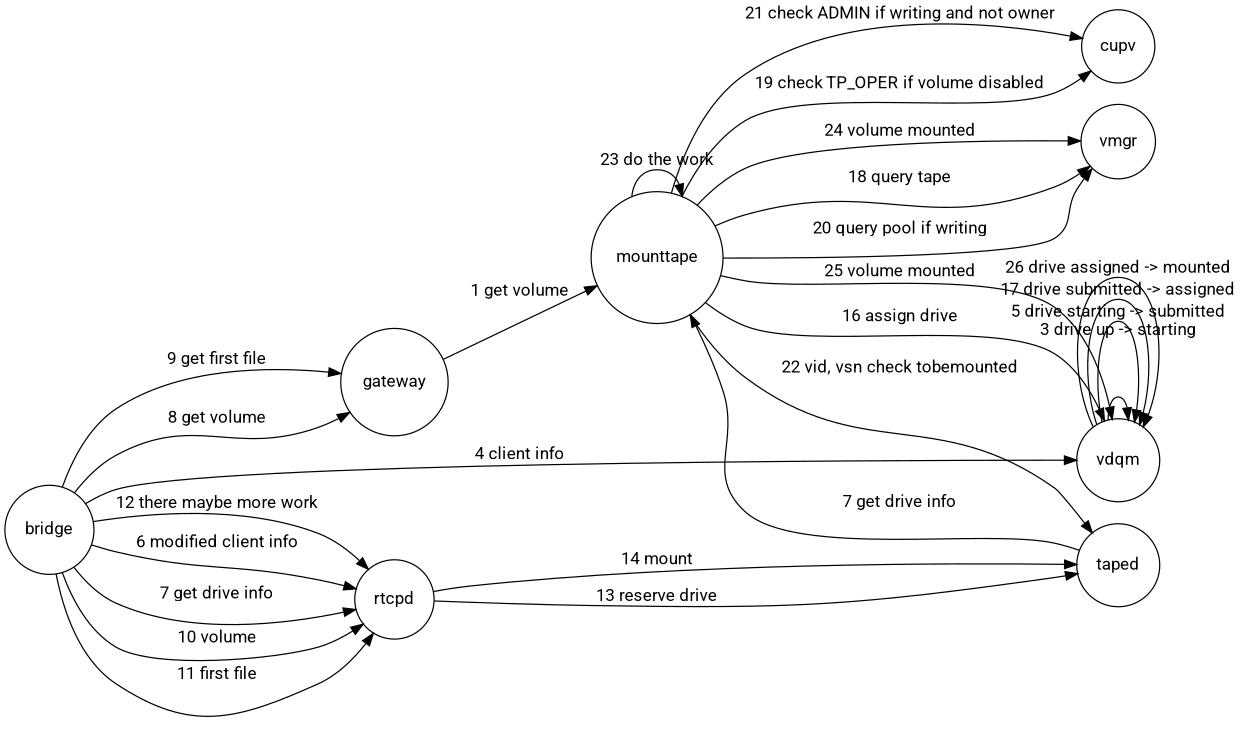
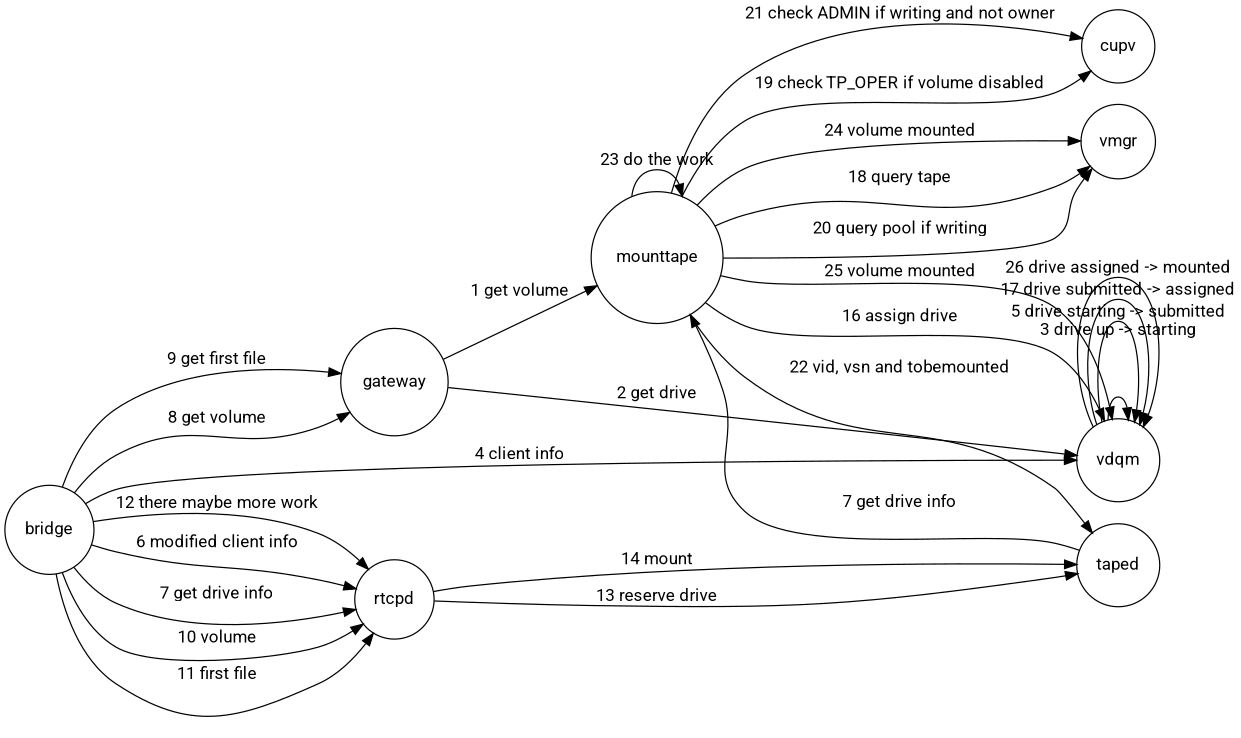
(900, 368) -> (900, 368)
none -> (756, 420)
